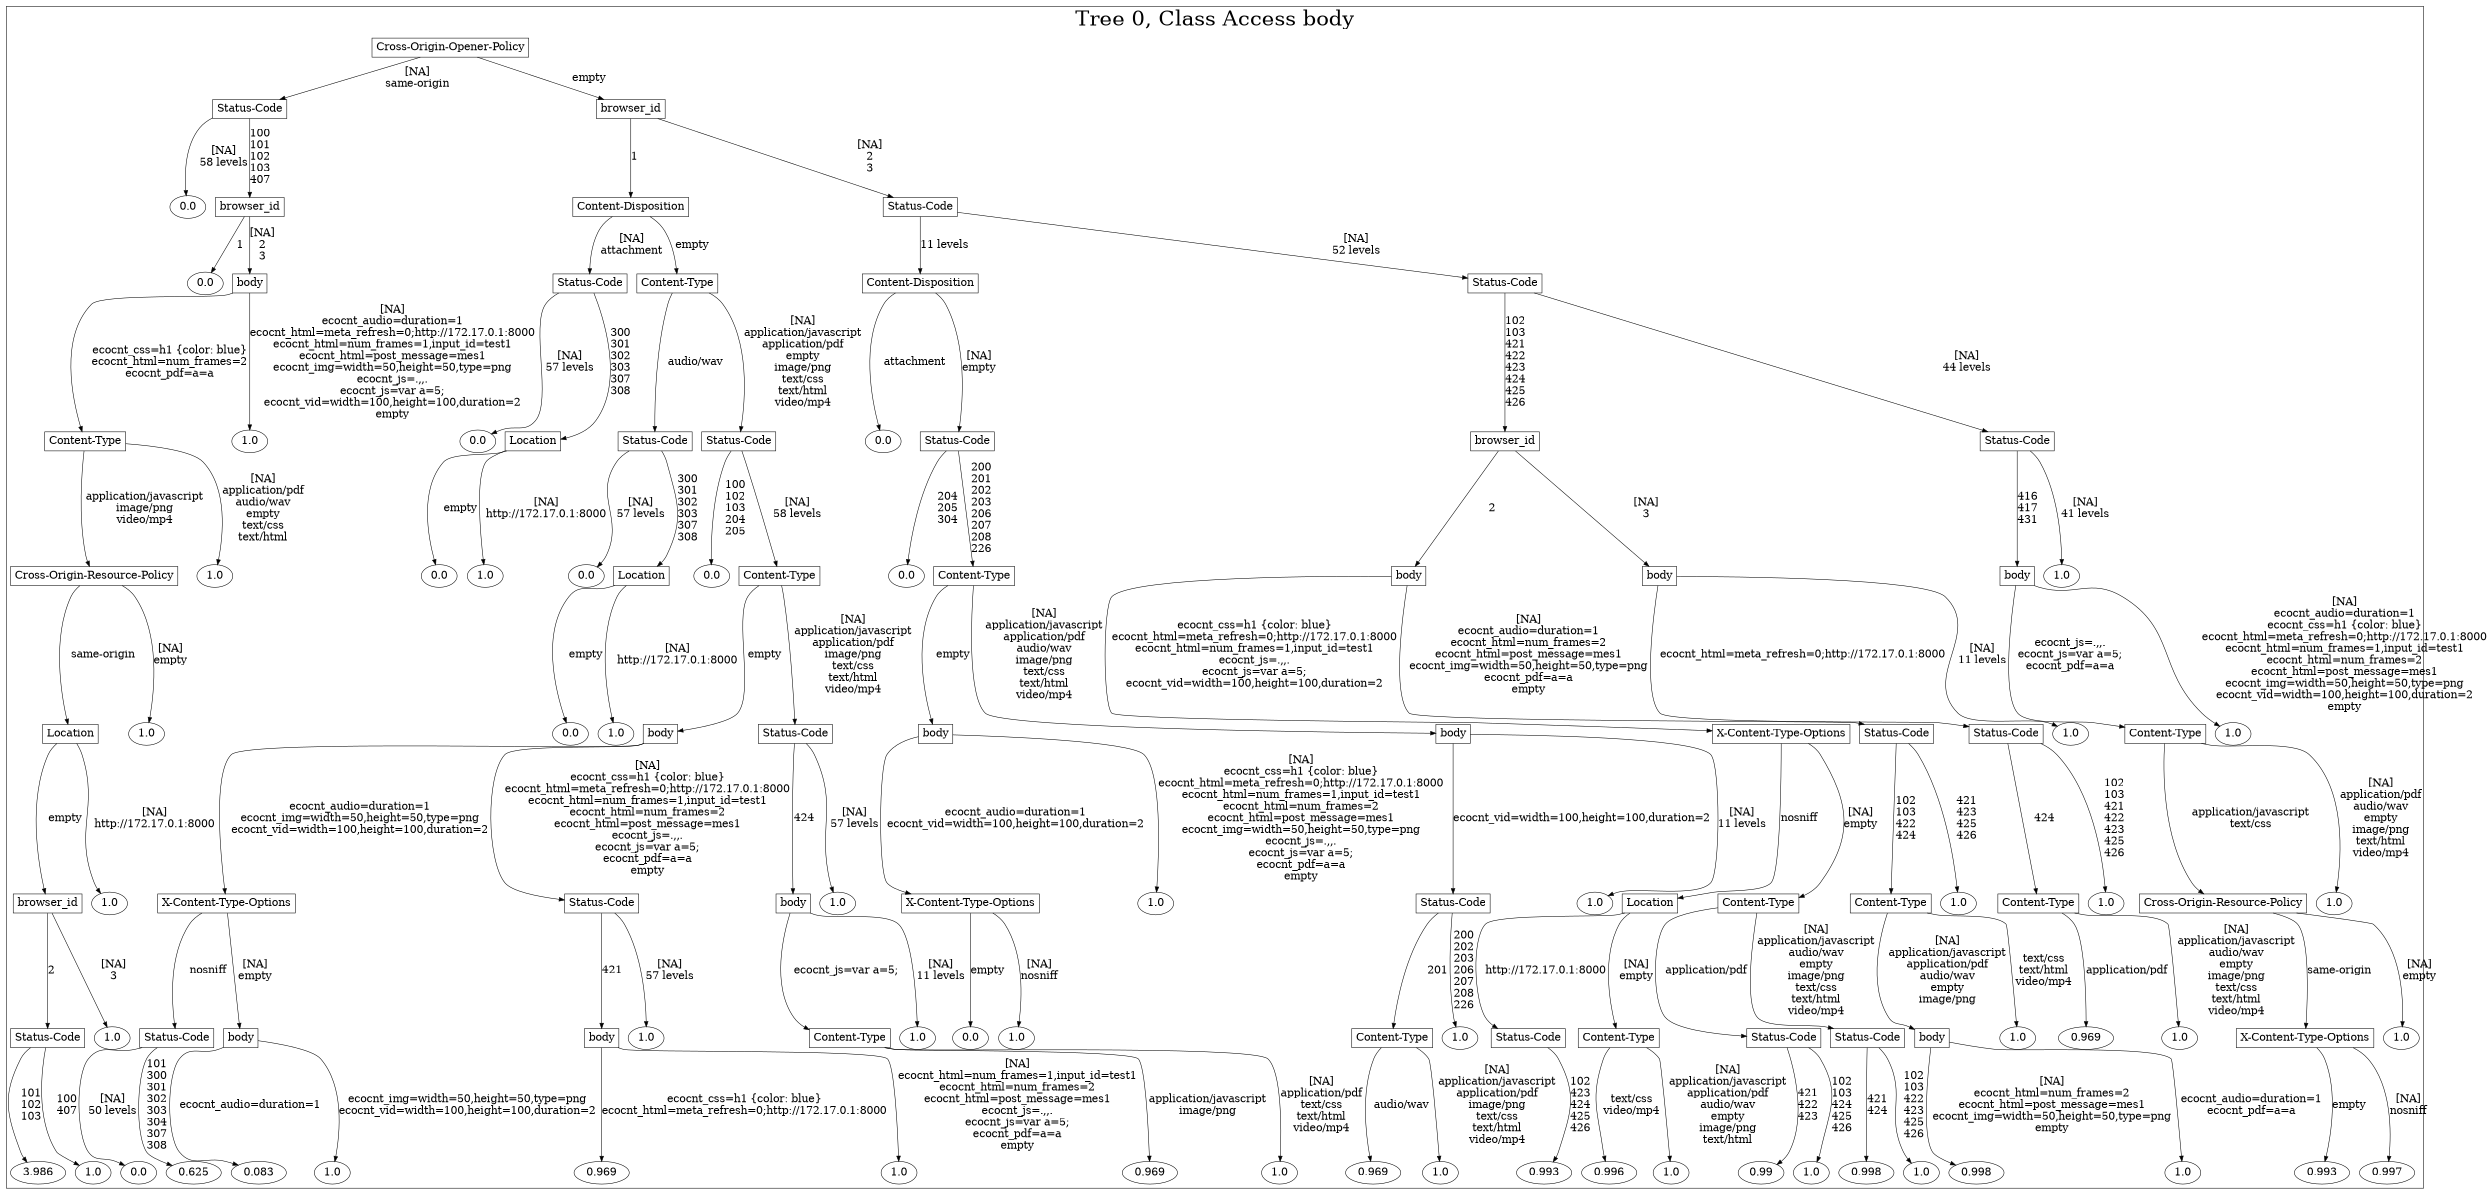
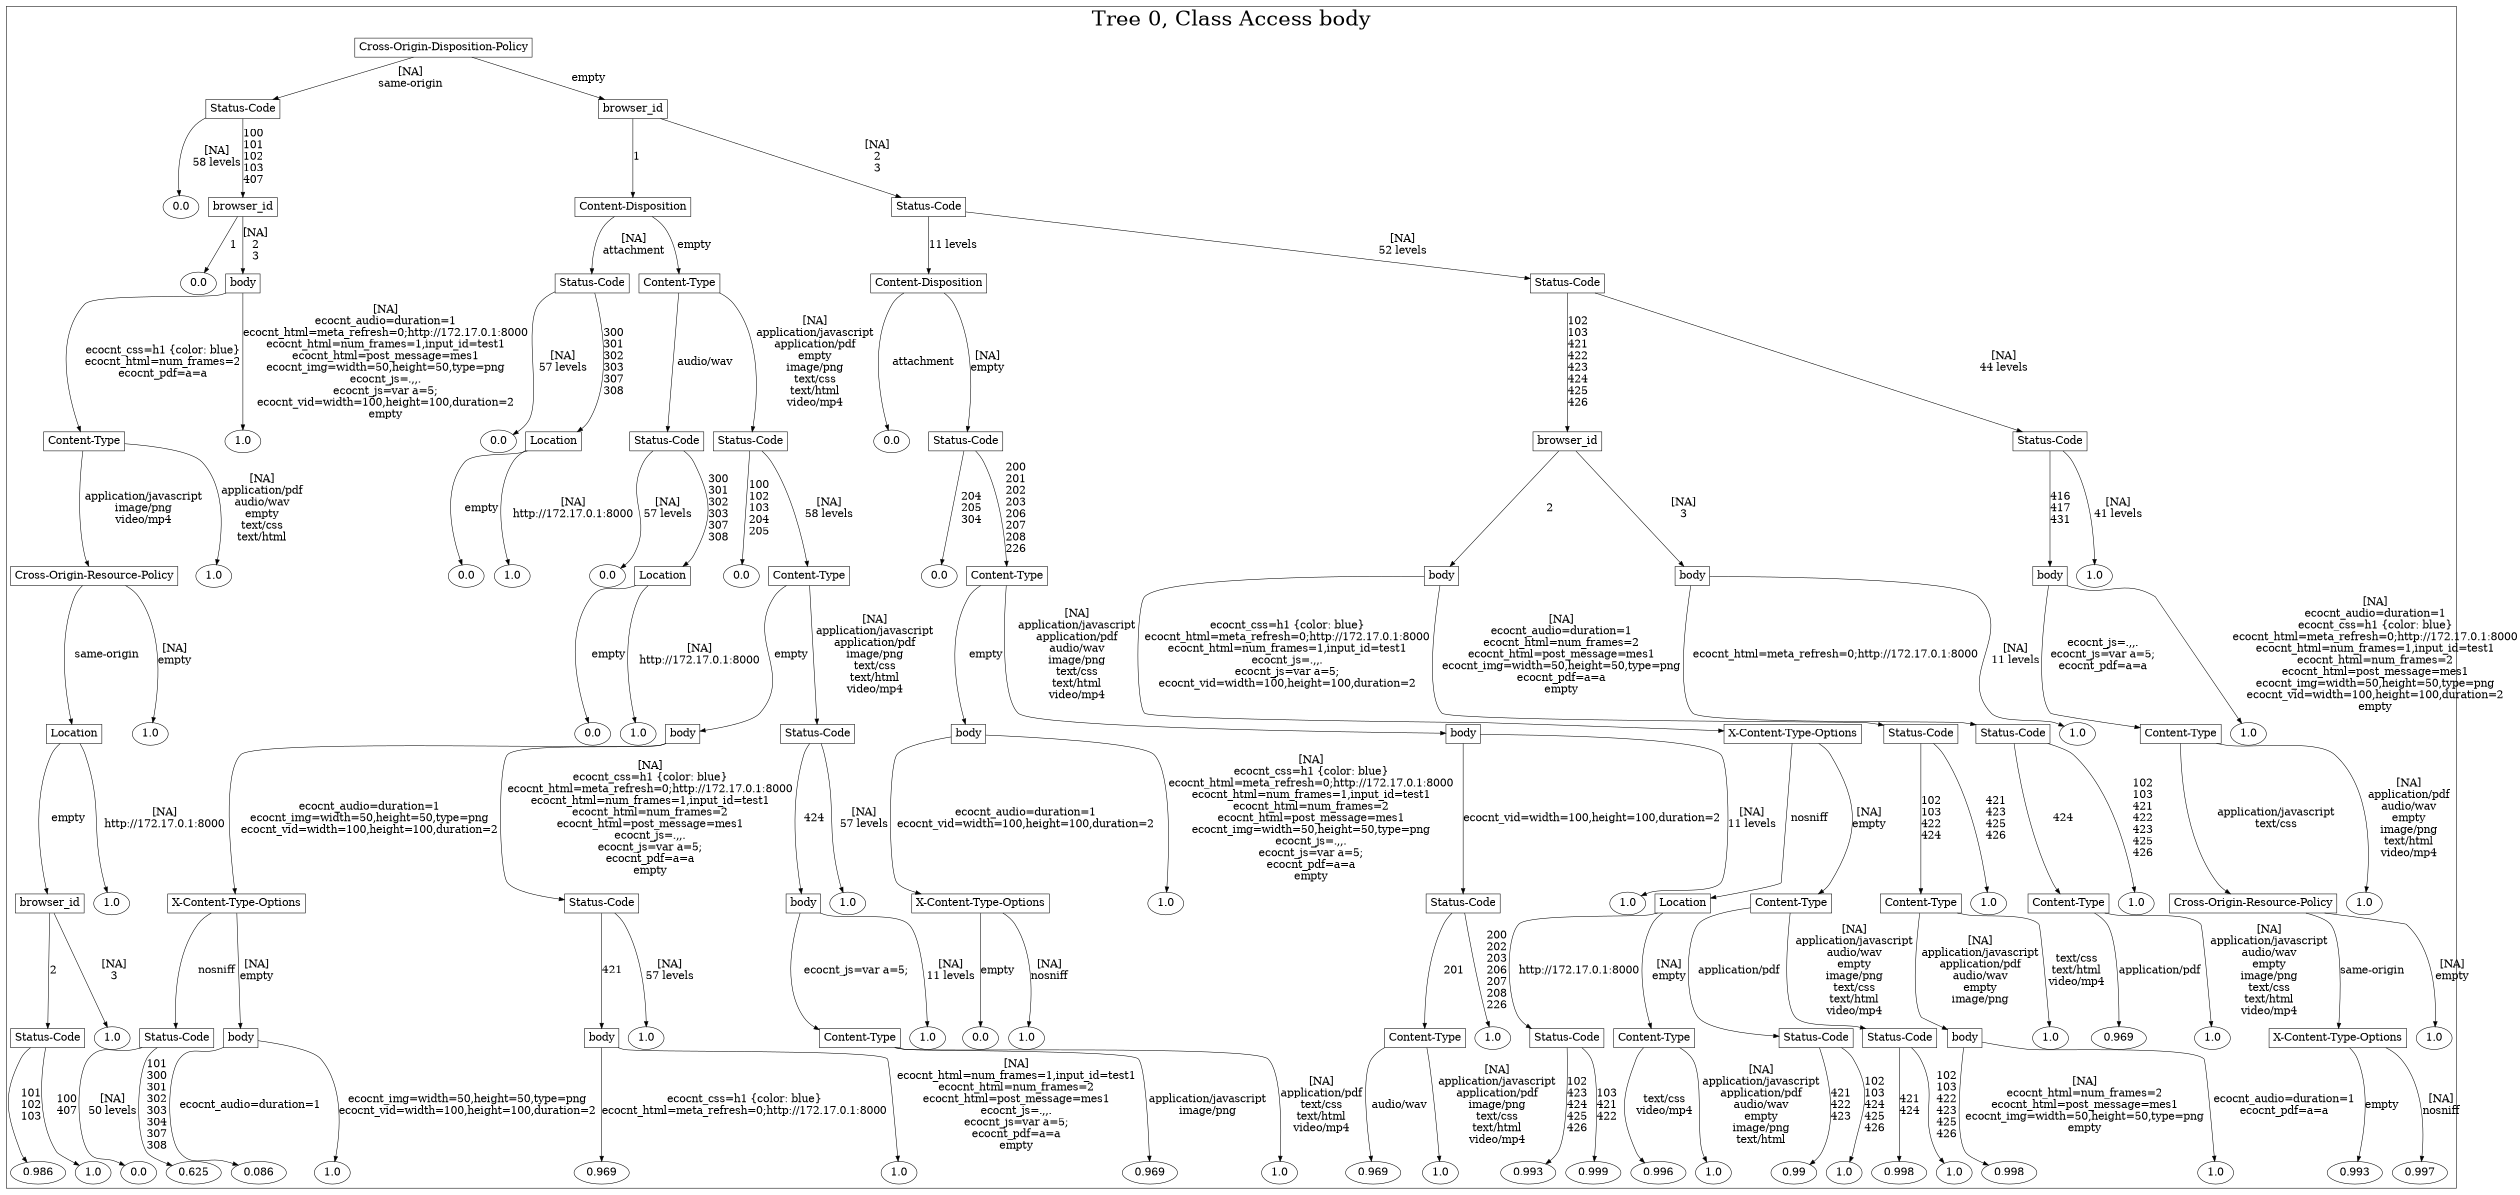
(450, 48) -> (443, 48)
(38, 1173) -> (38, 1173)
(259, 1173) -> (259, 1173)
none -> (1593, 1173)
